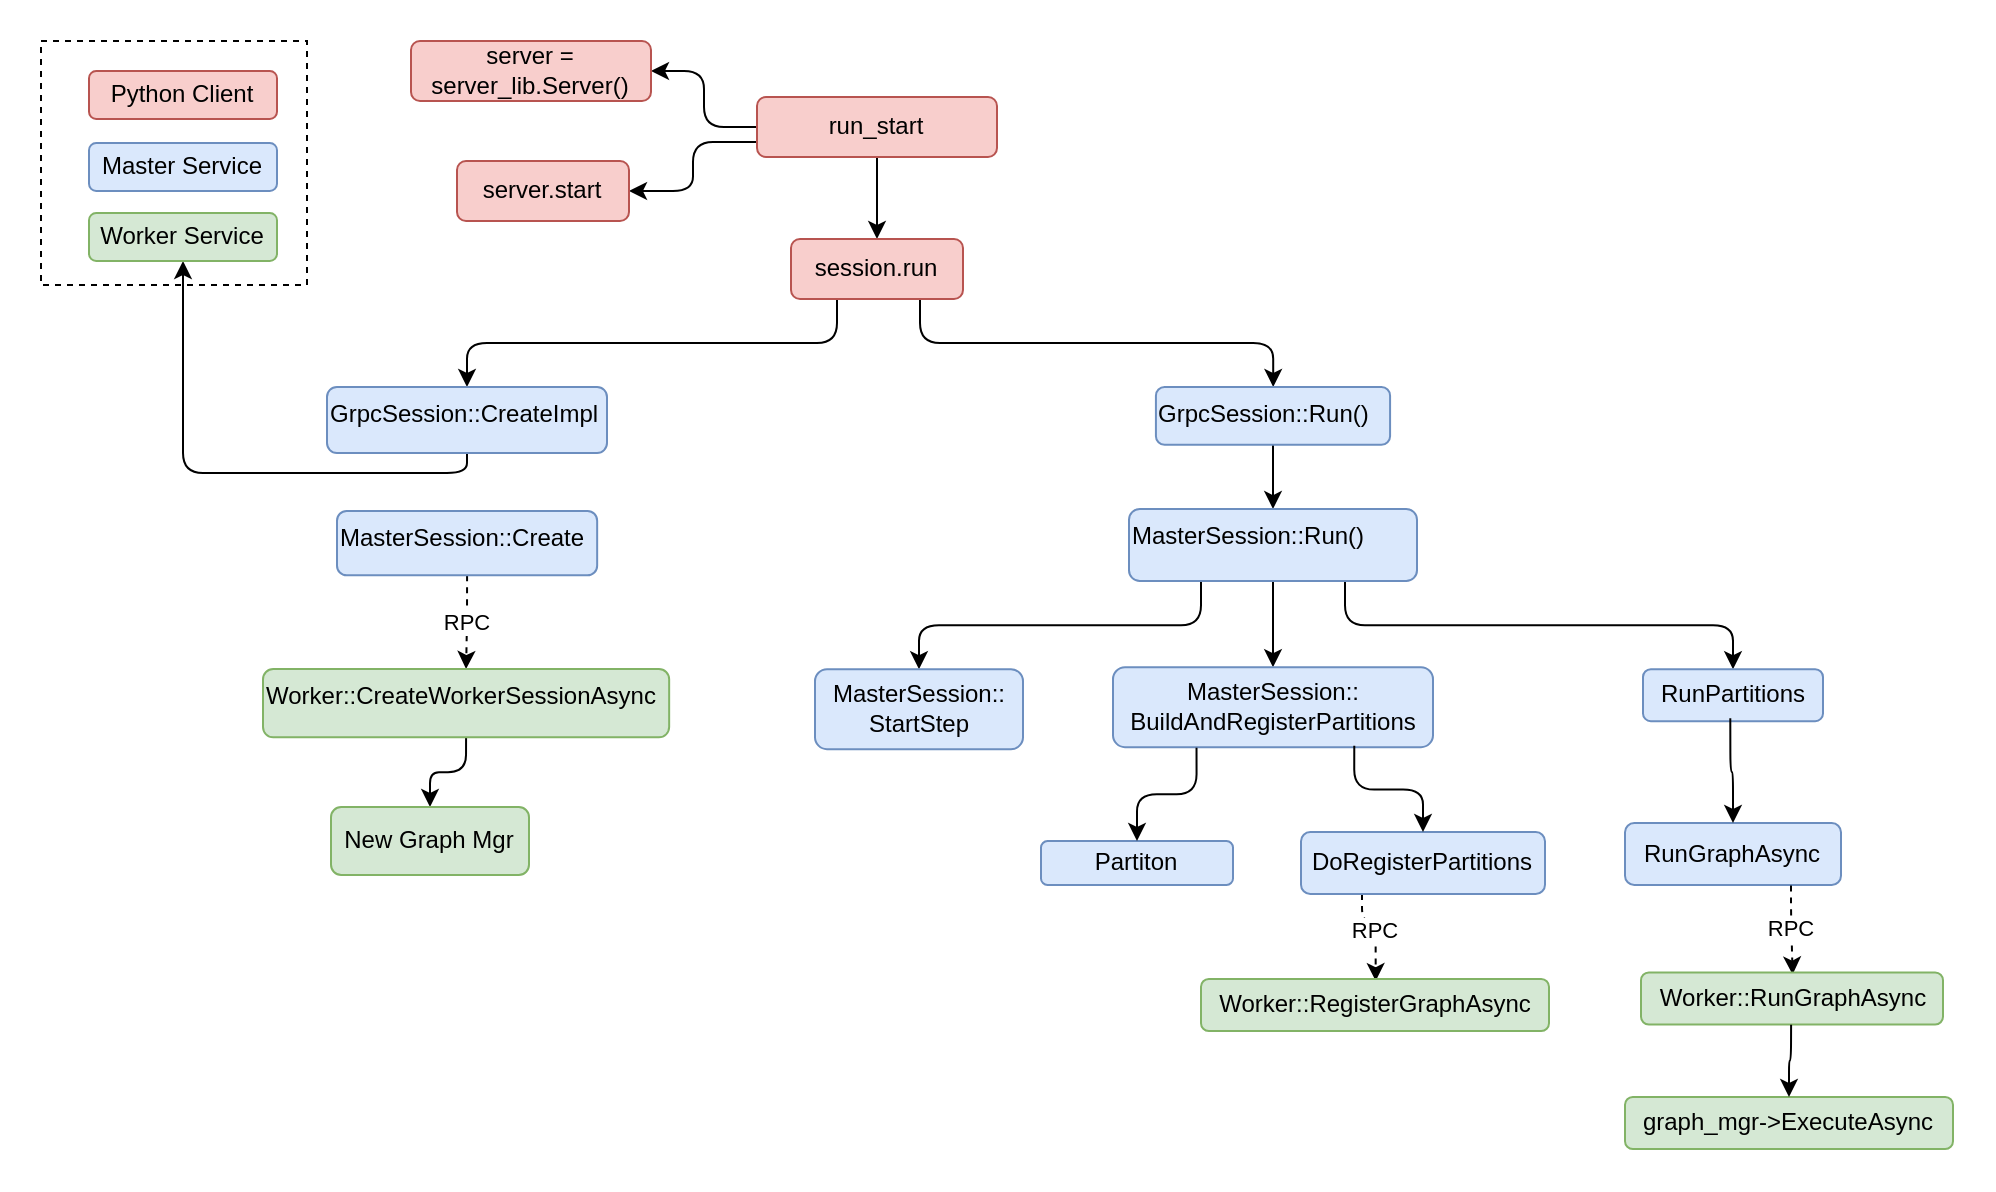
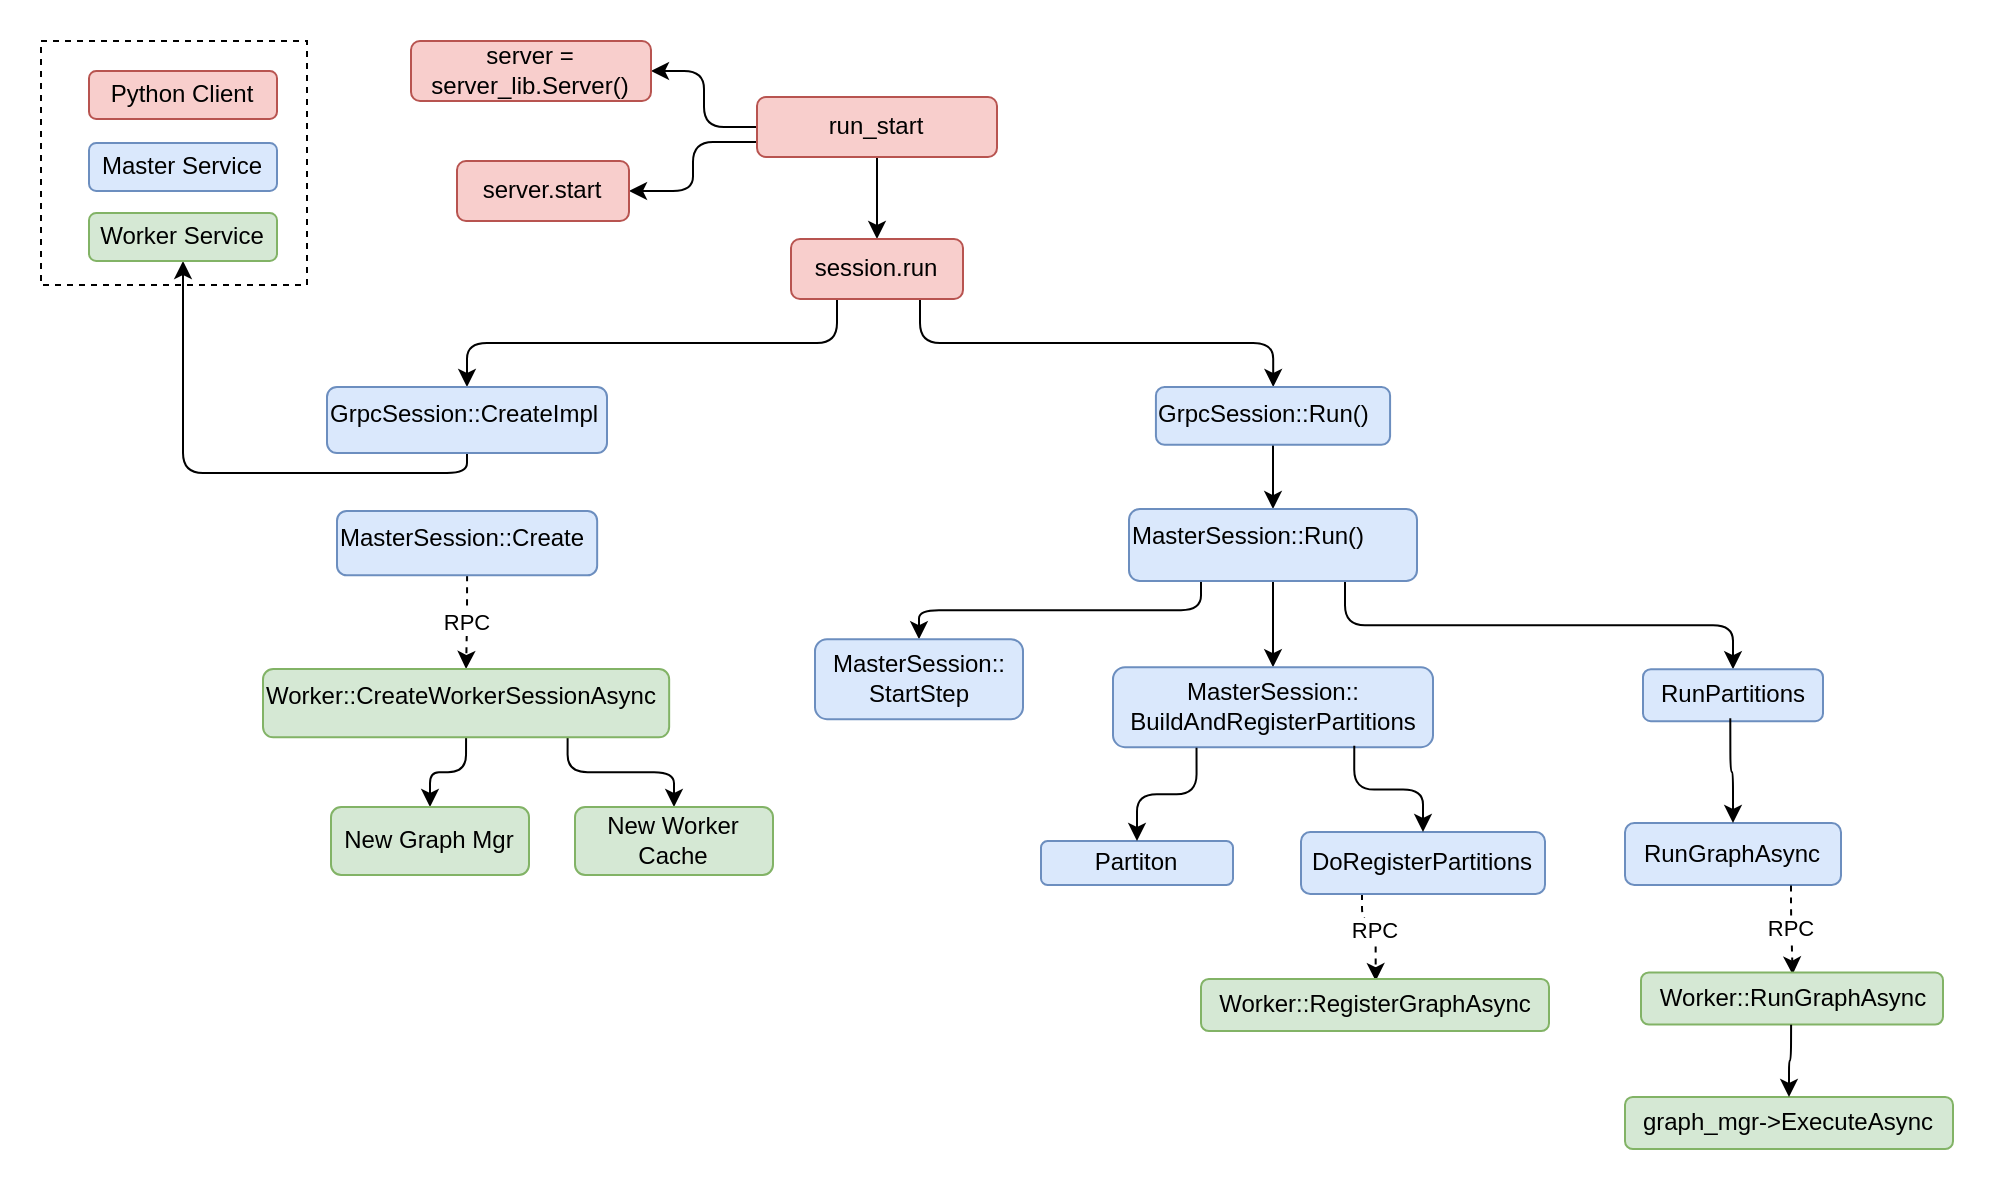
(919, 709) -> (919, 679)
none -> (616, 772)
none -> (674, 841)
